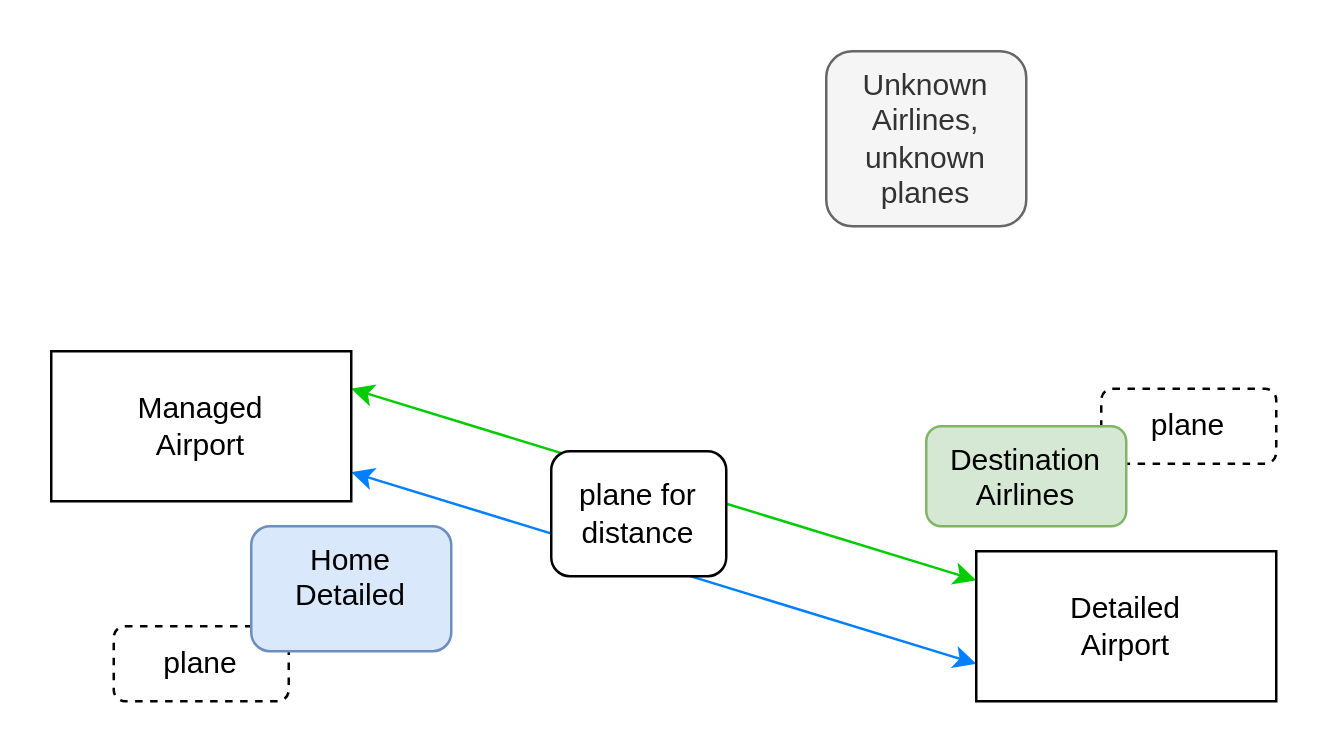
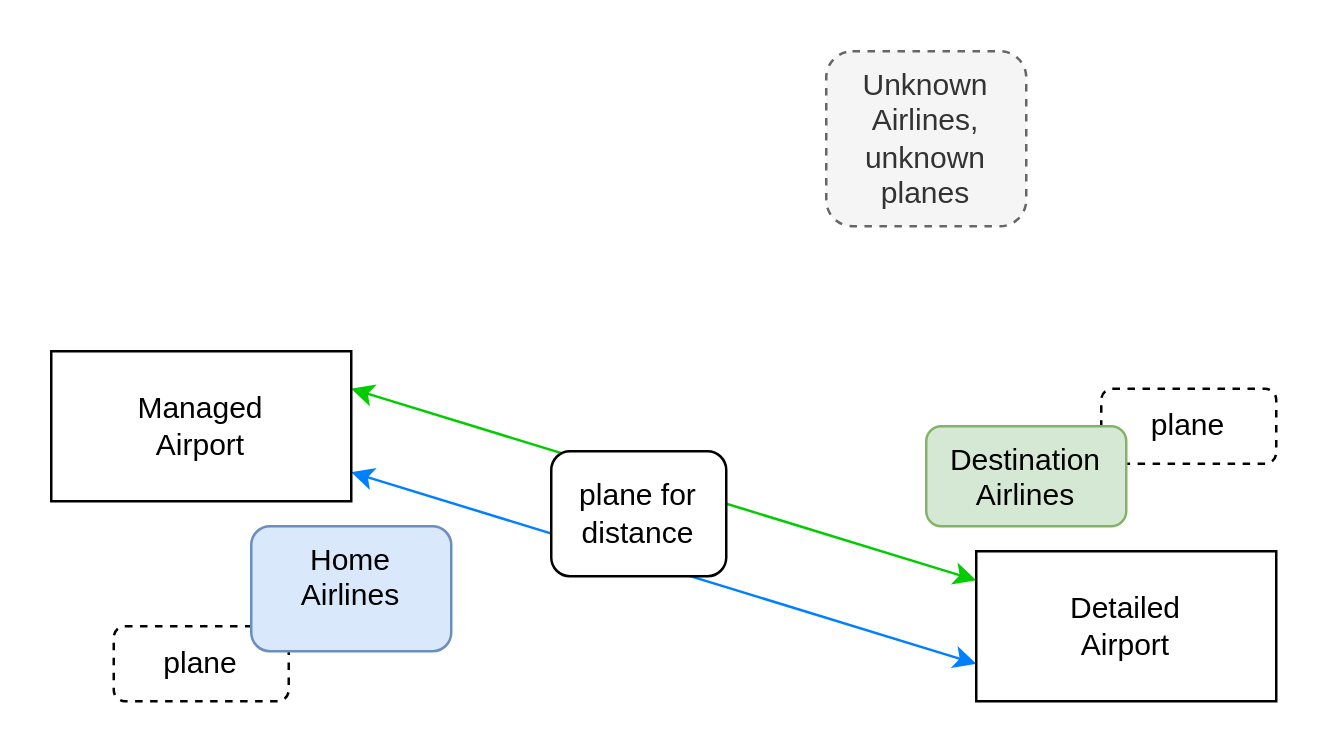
(926, 139) -> (926, 139)
(351, 580) -> (351, 580)
